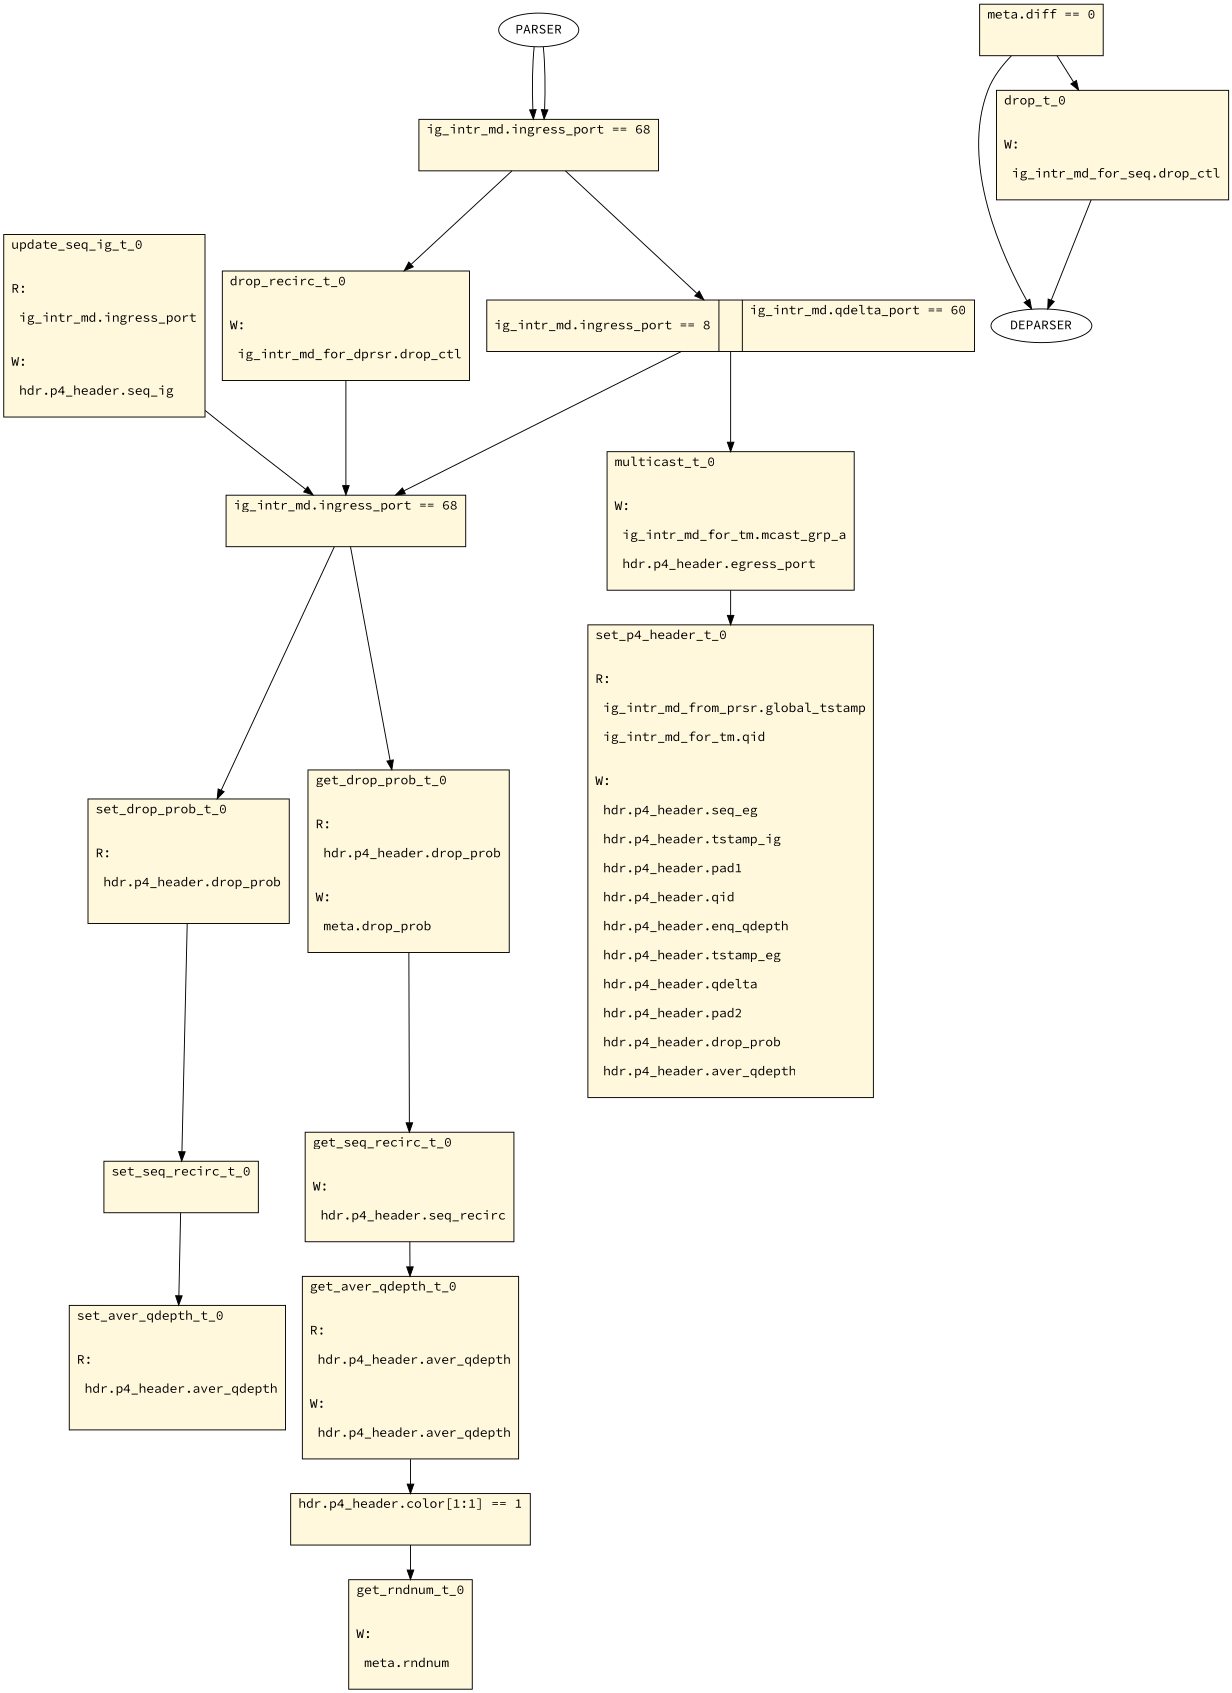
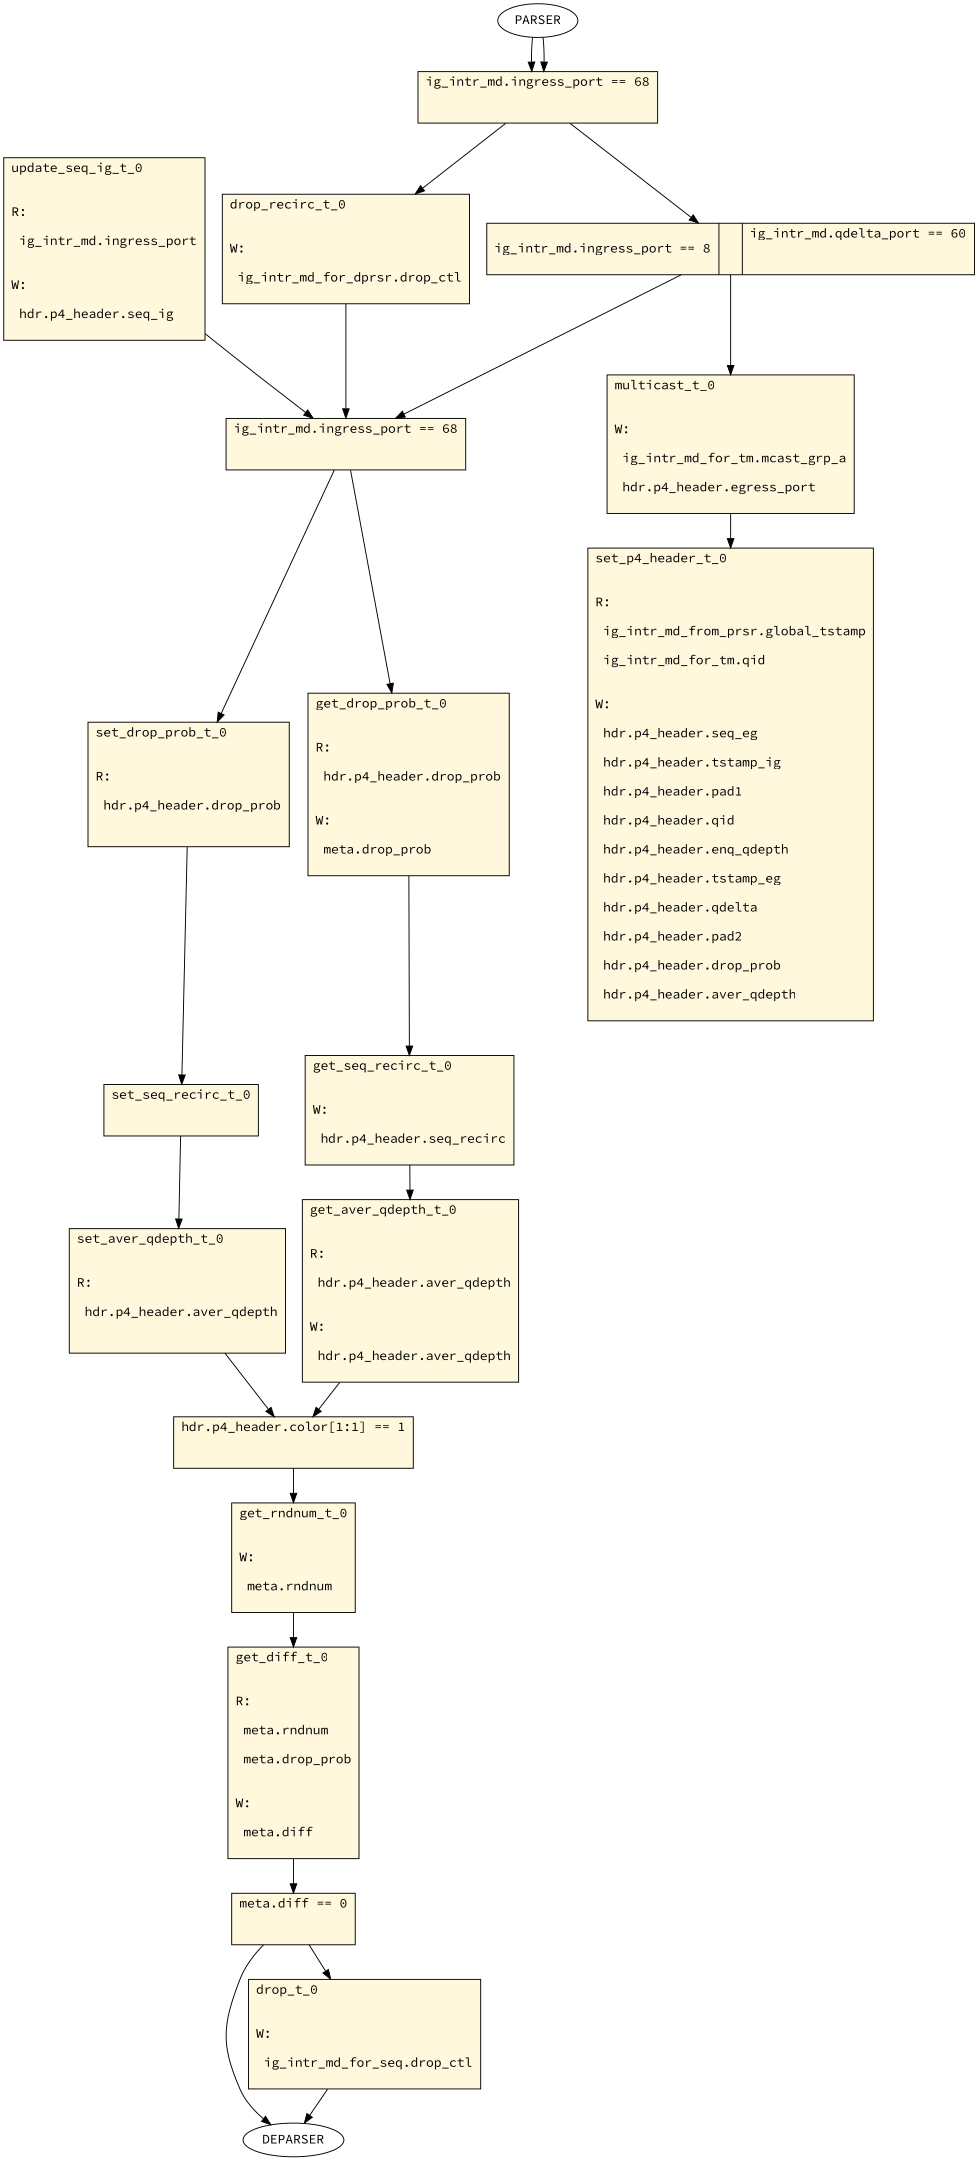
none -> (247, 1381)
none -> (293, 1753)
